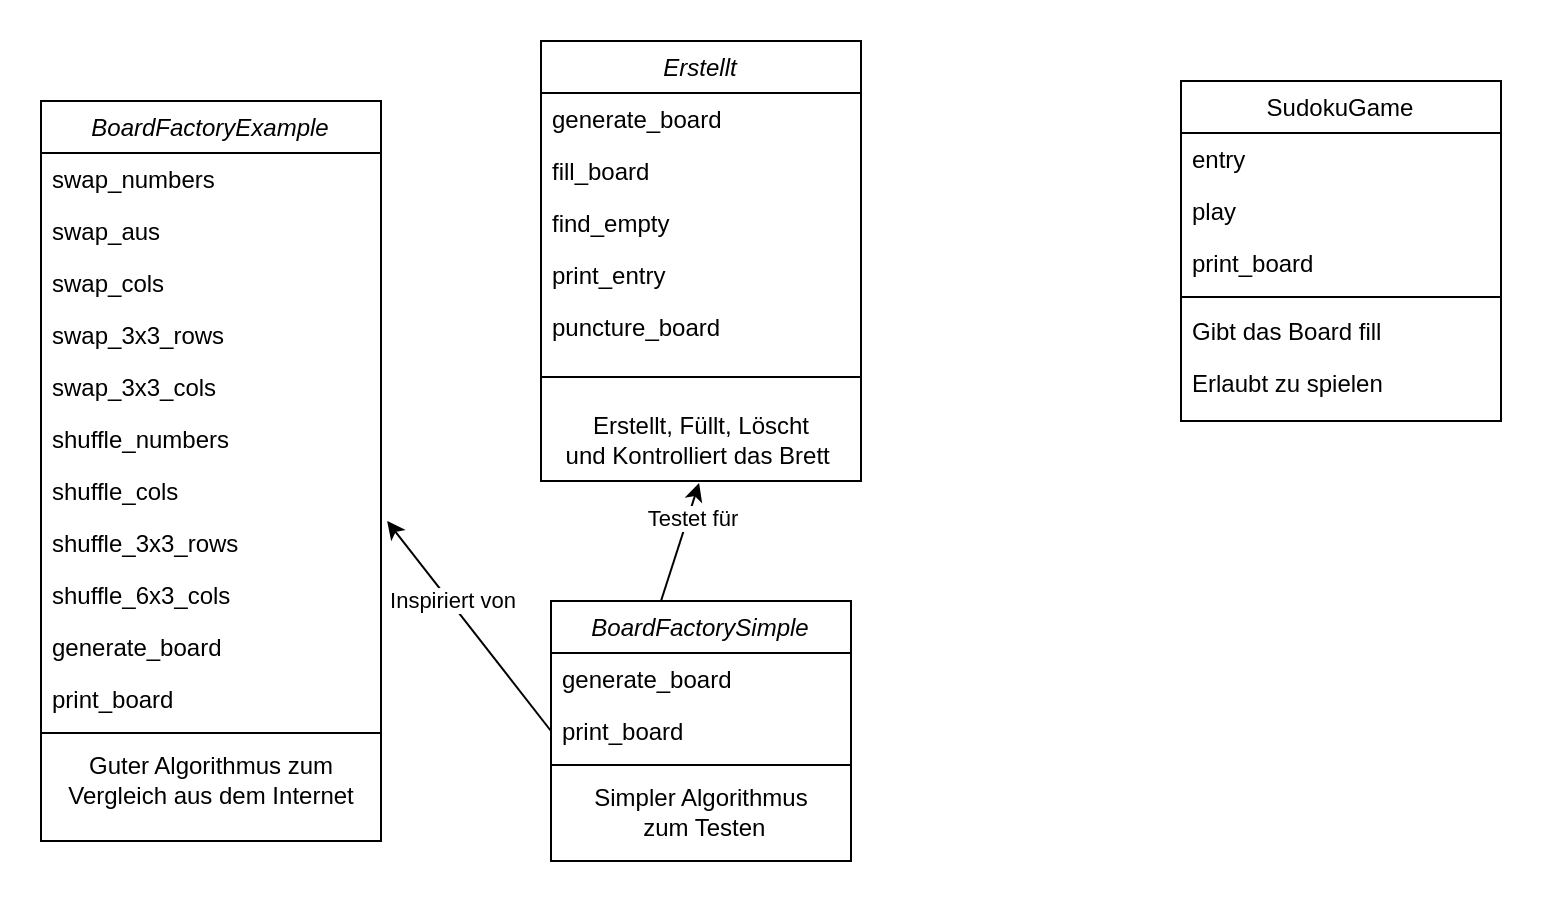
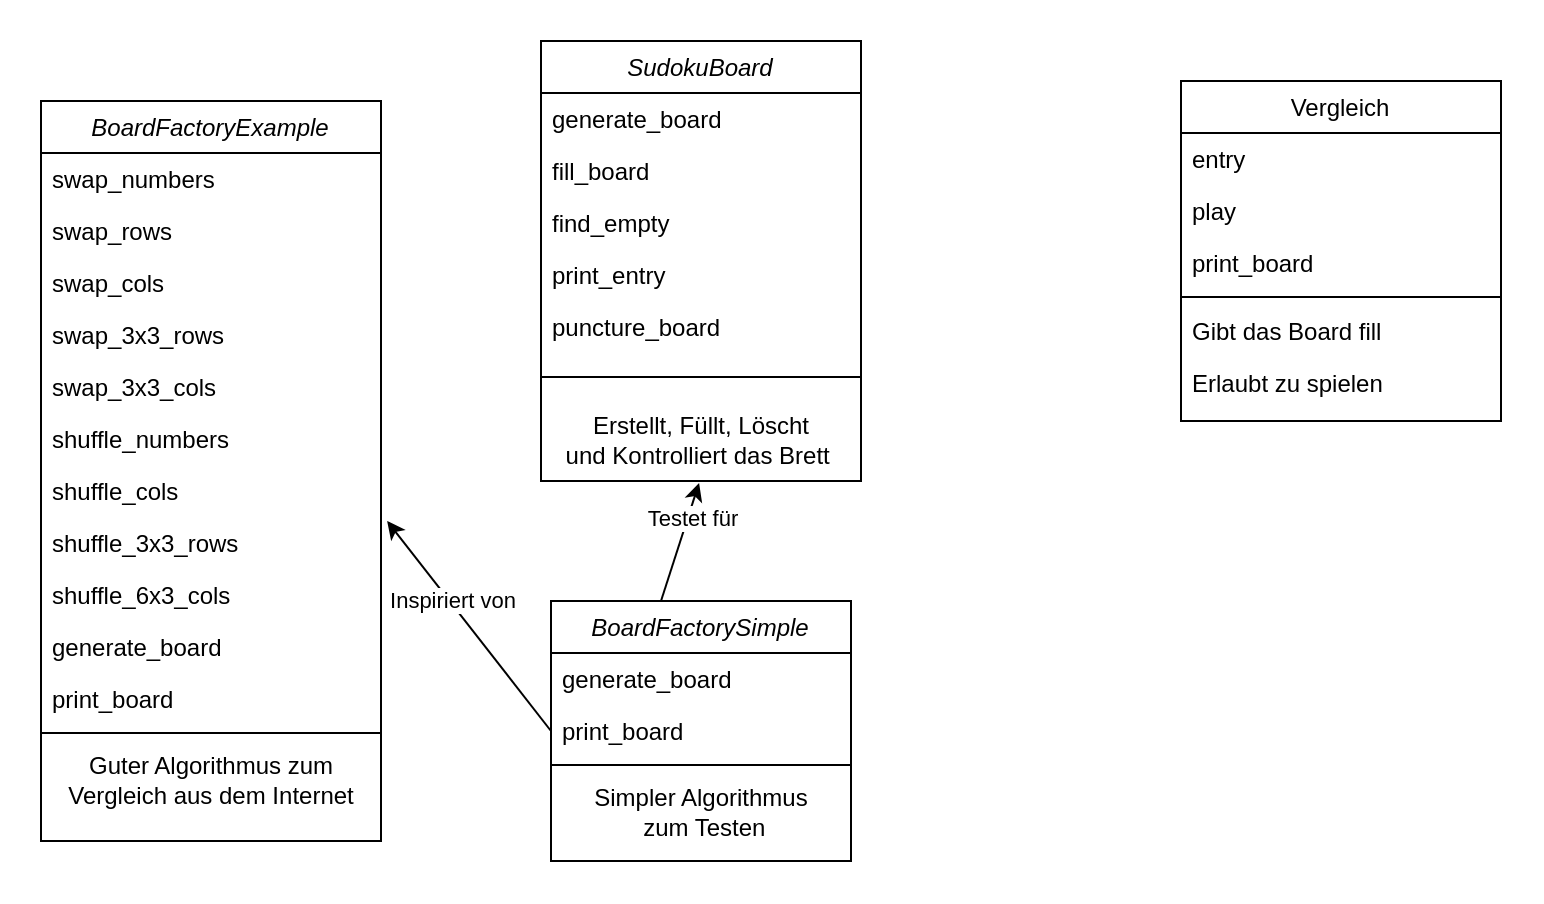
(700, 68) -> (700, 68)
(1340, 108) -> (1340, 108)
(106, 232) -> (112, 232)
